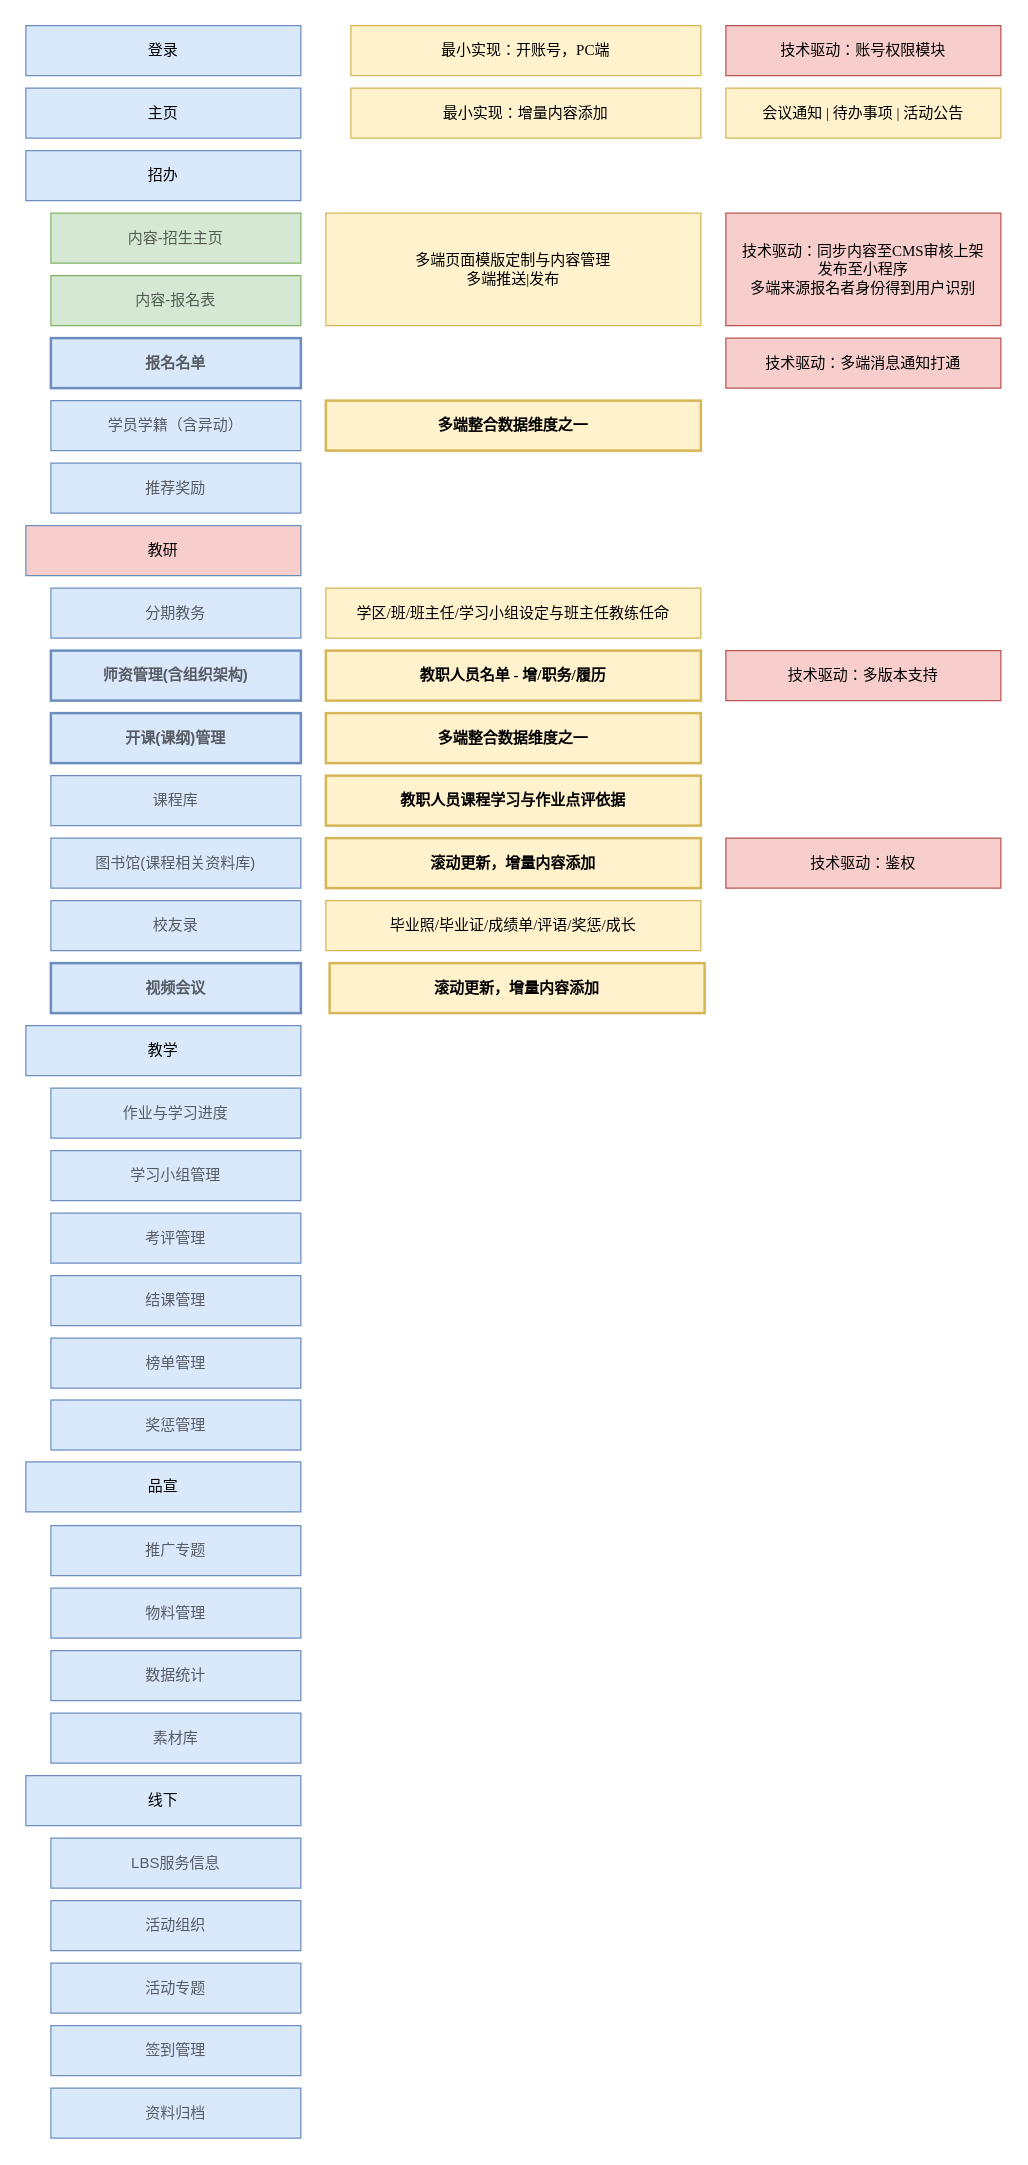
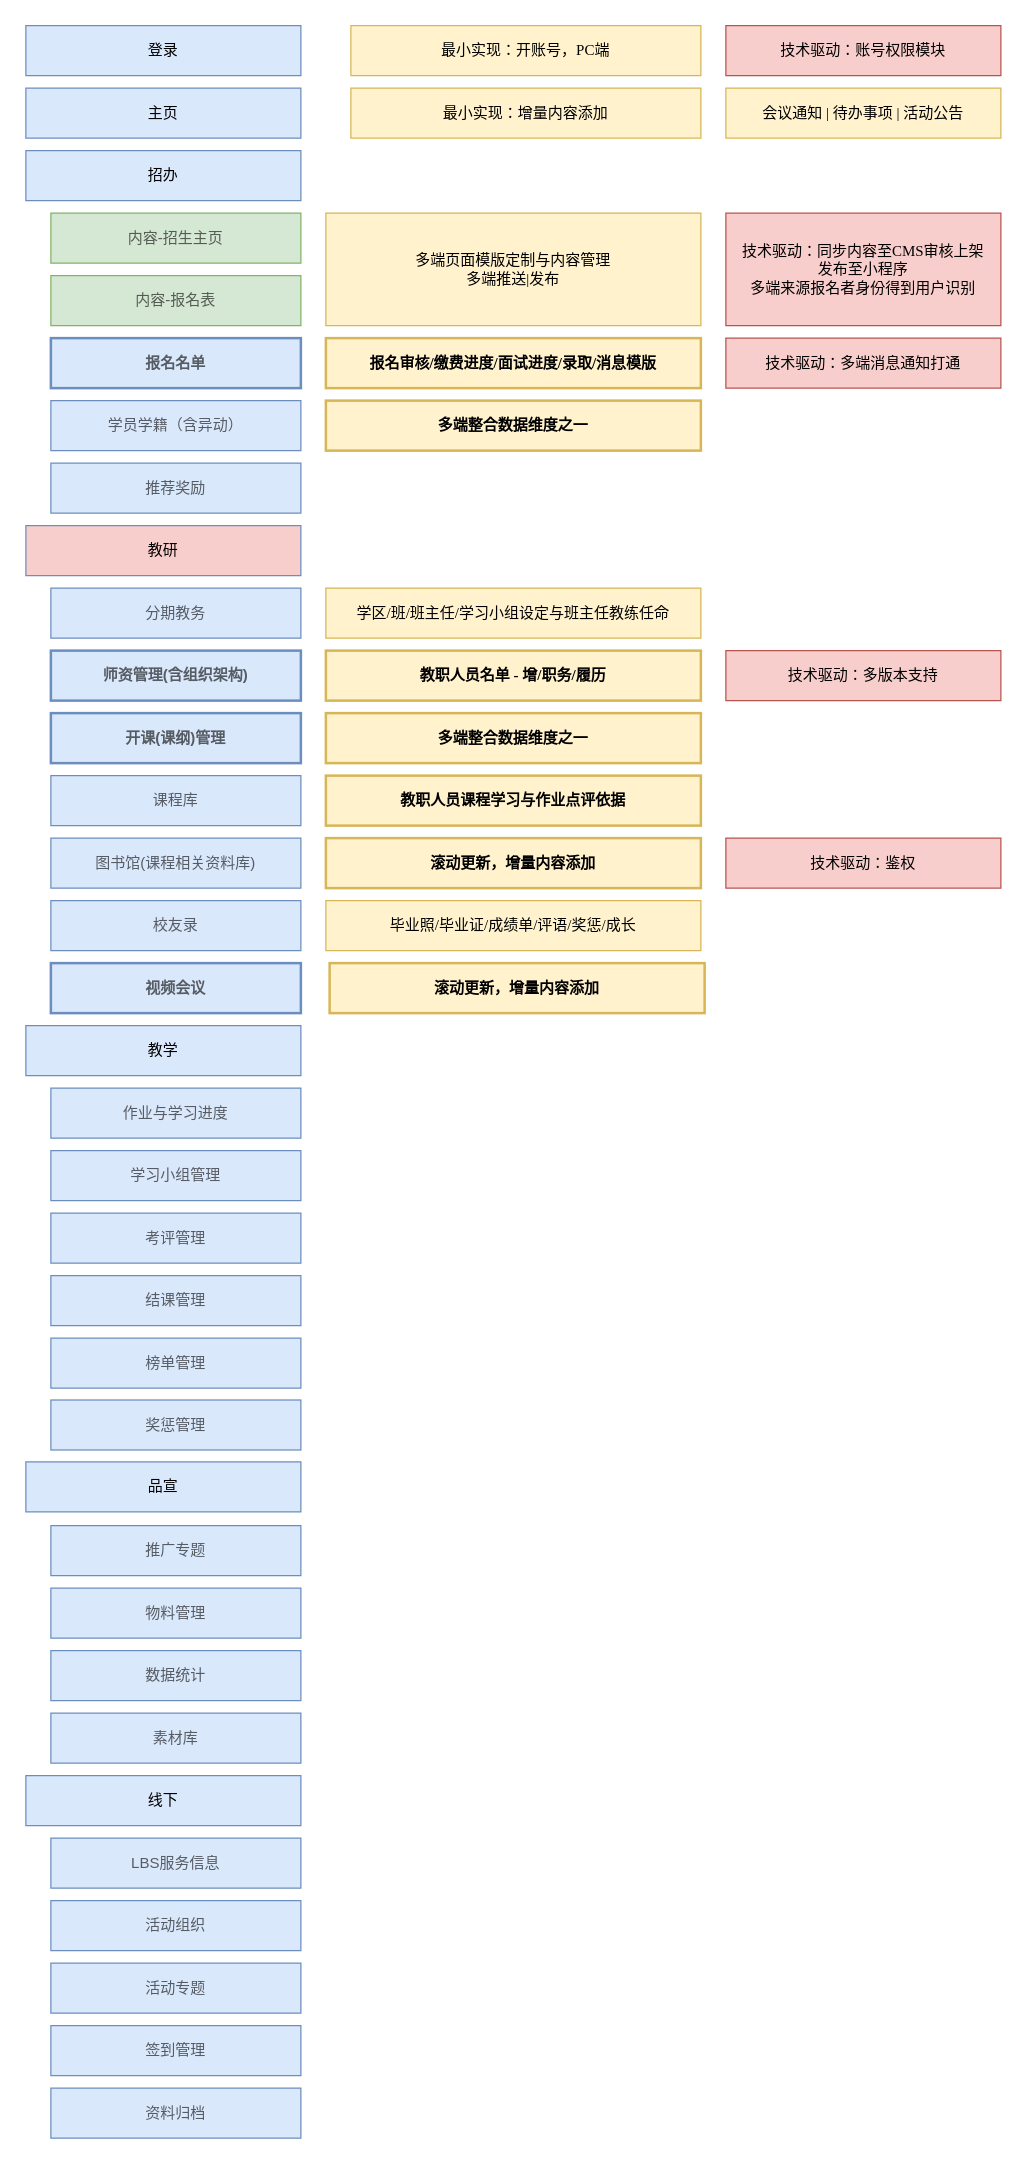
none -> (513, 363)
